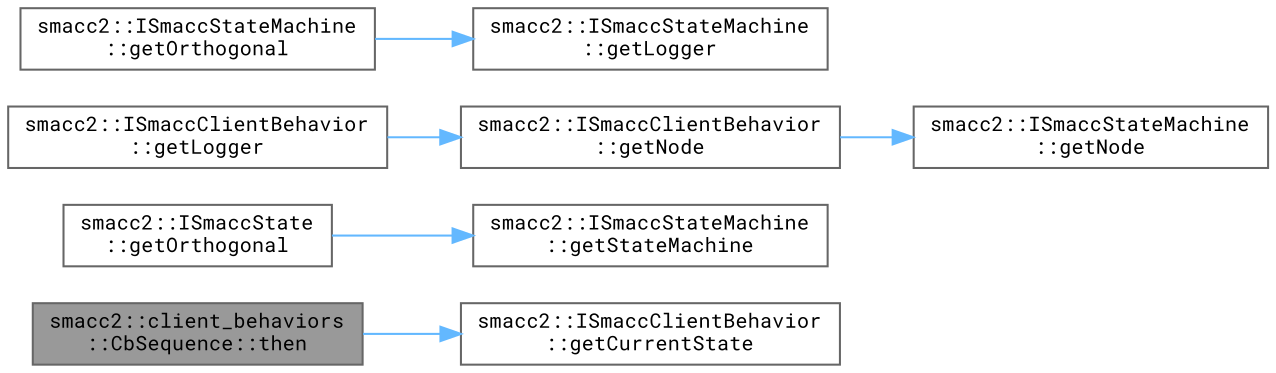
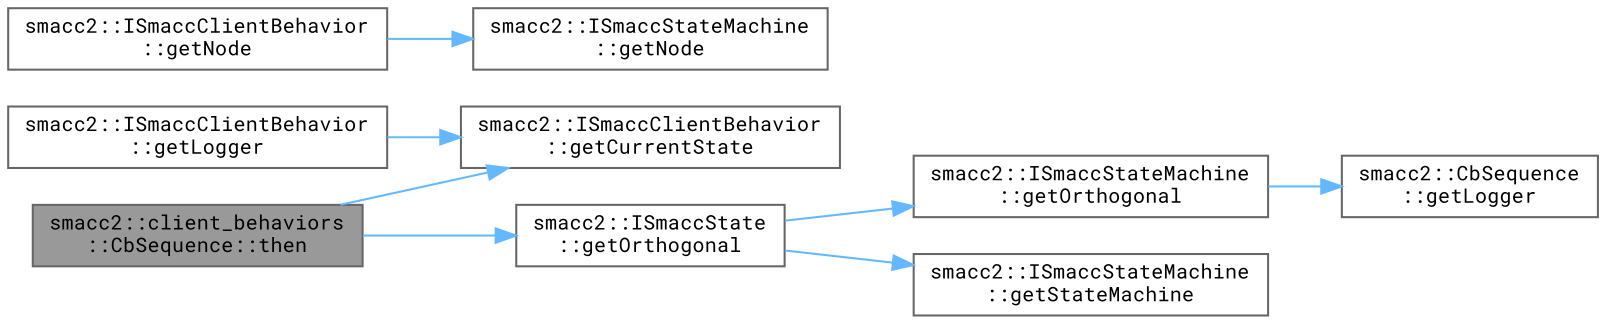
(650, 39) -> (1470, 186)
(414, 137) -> (414, 137)
none -> (839, 215)
none -> (429, 236)
